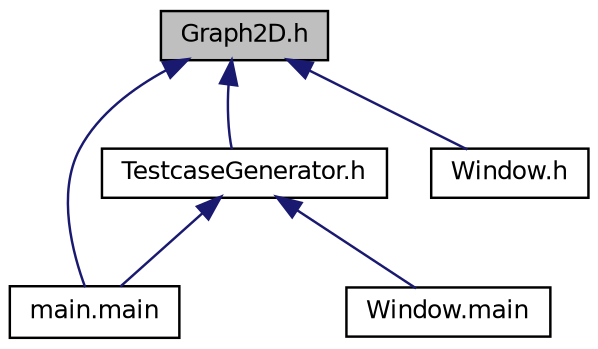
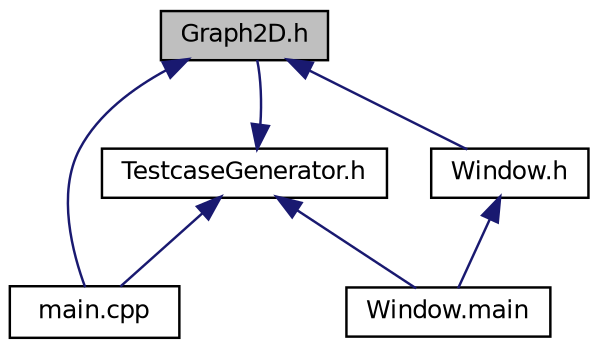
(228, 117) -> (261, 92)
none -> (474, 254)
(95, 312) -> (95, 312)
